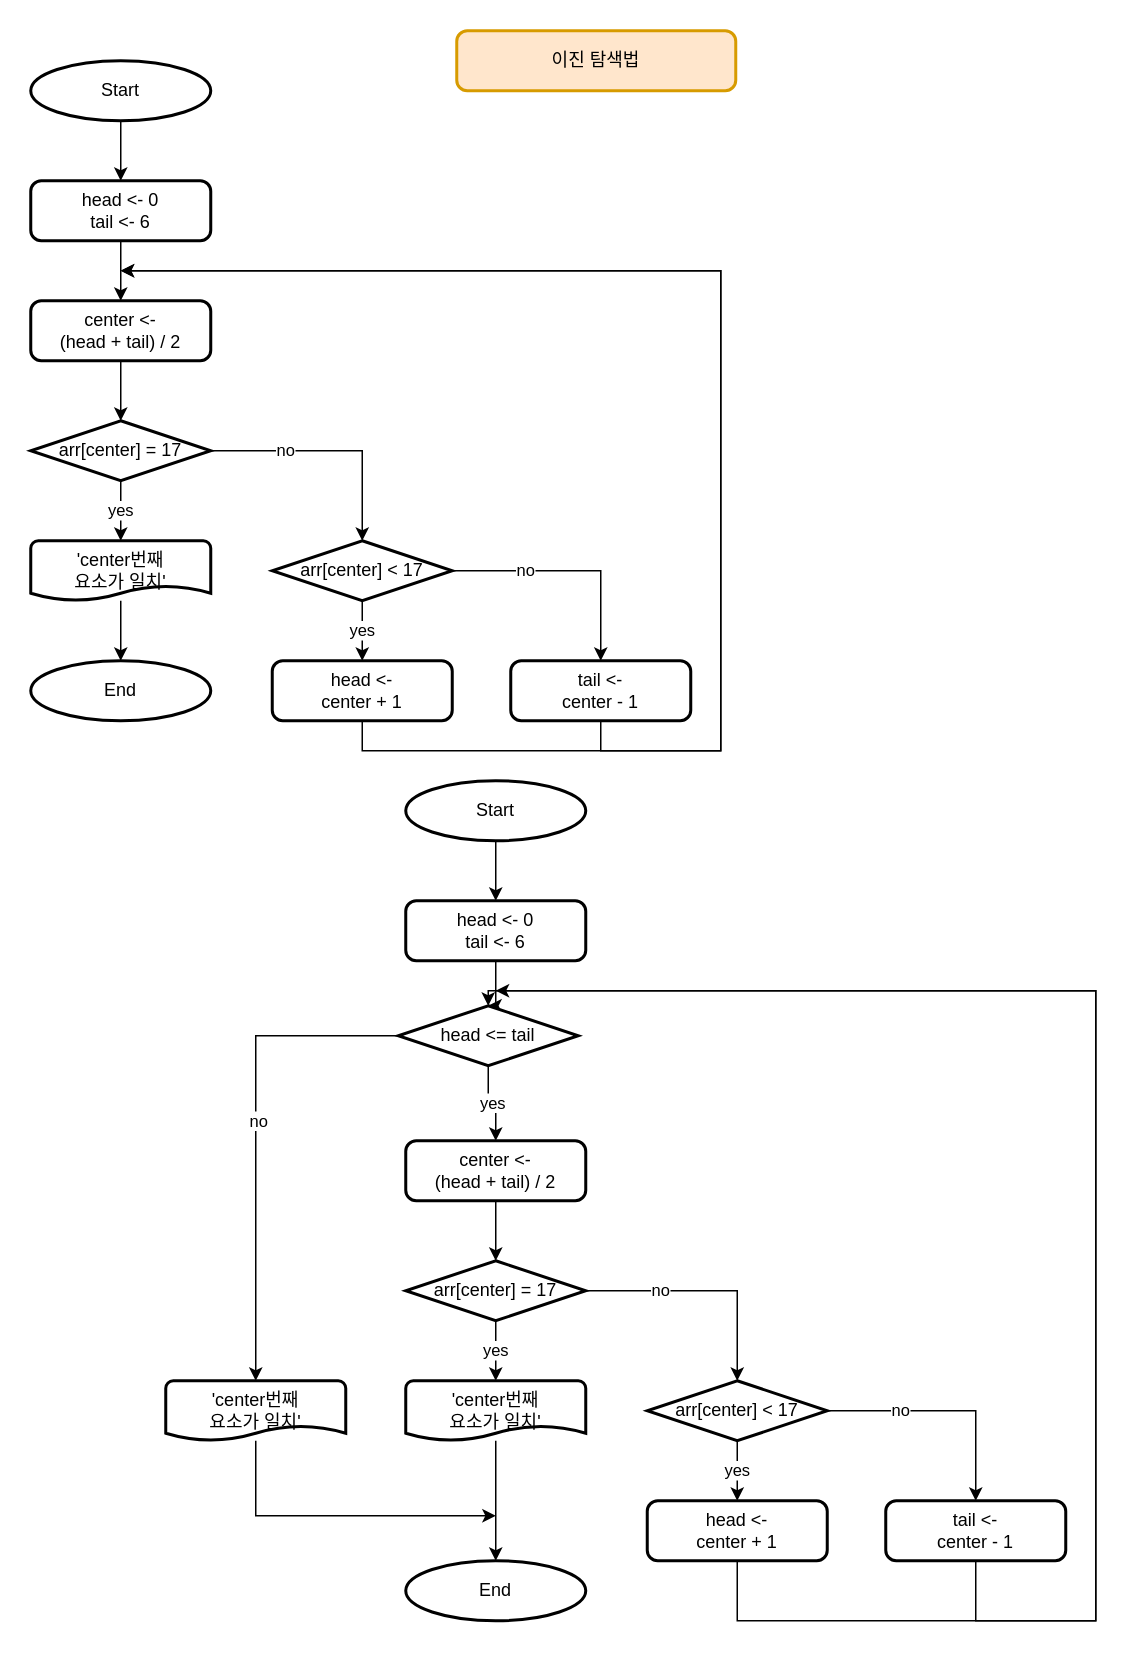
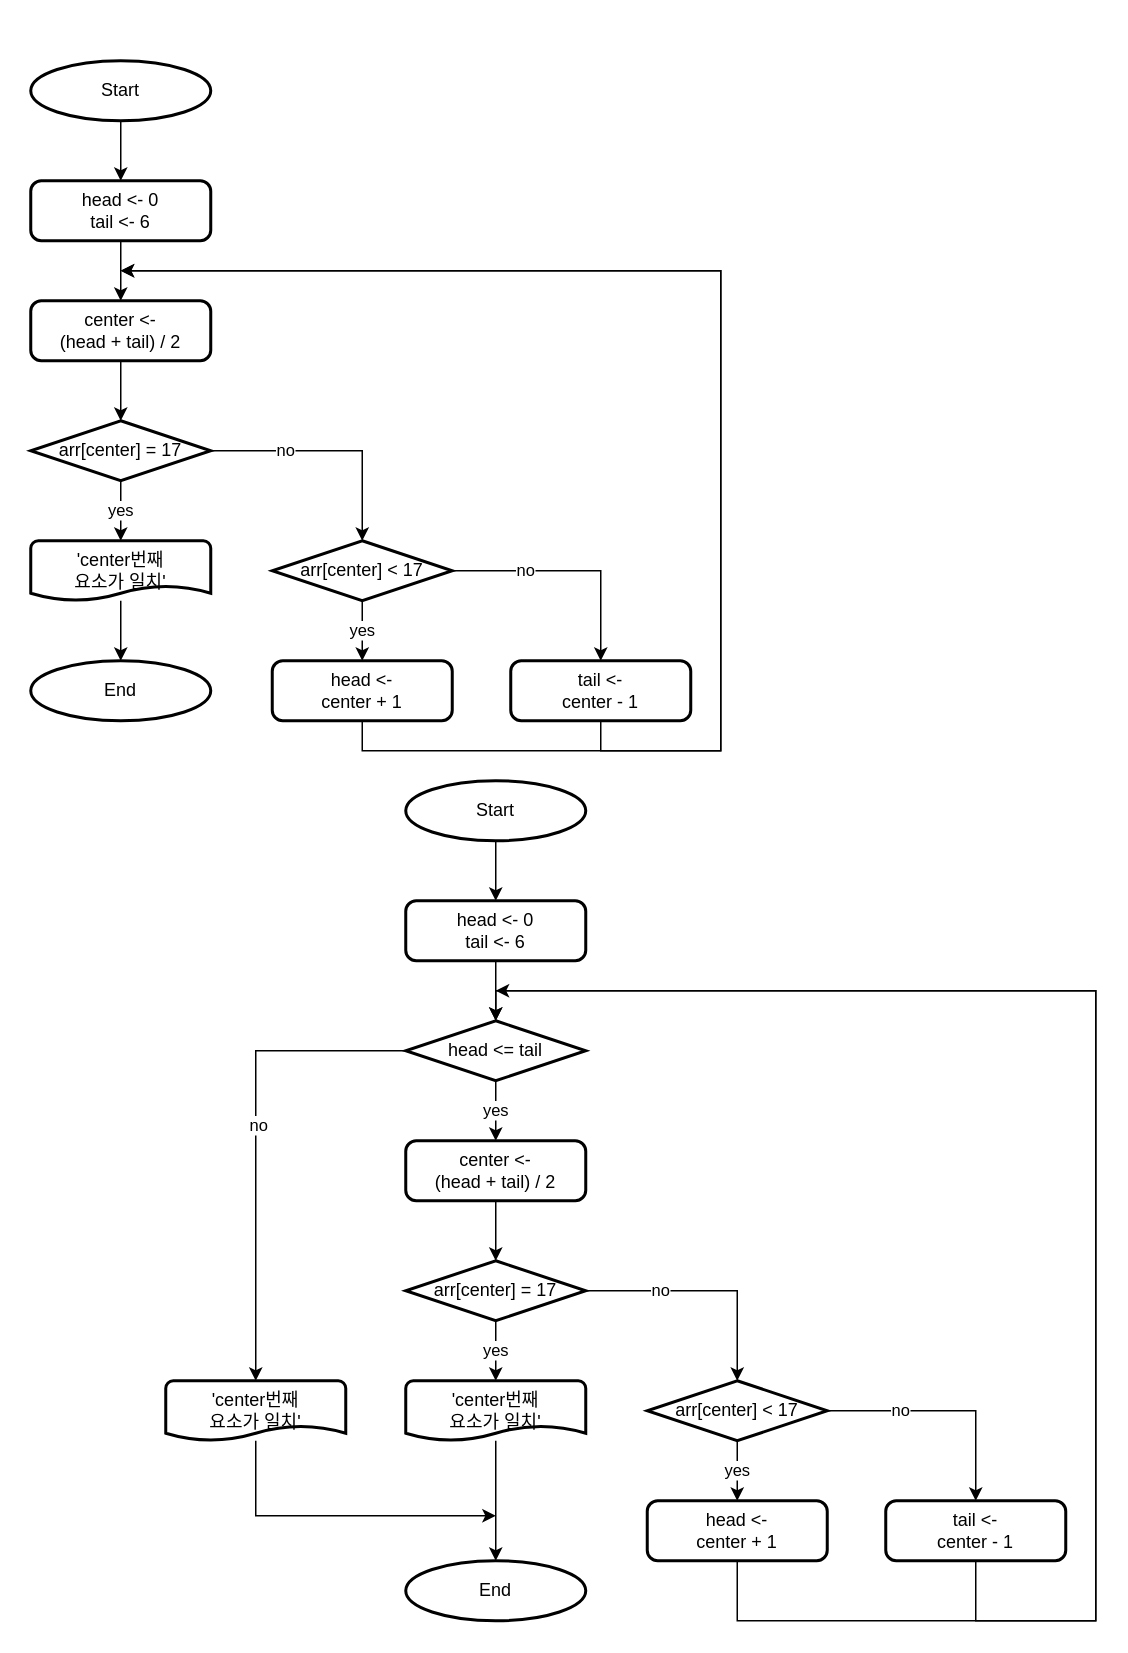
(596, 61) -> none
(488, 1036) -> (496, 1051)
